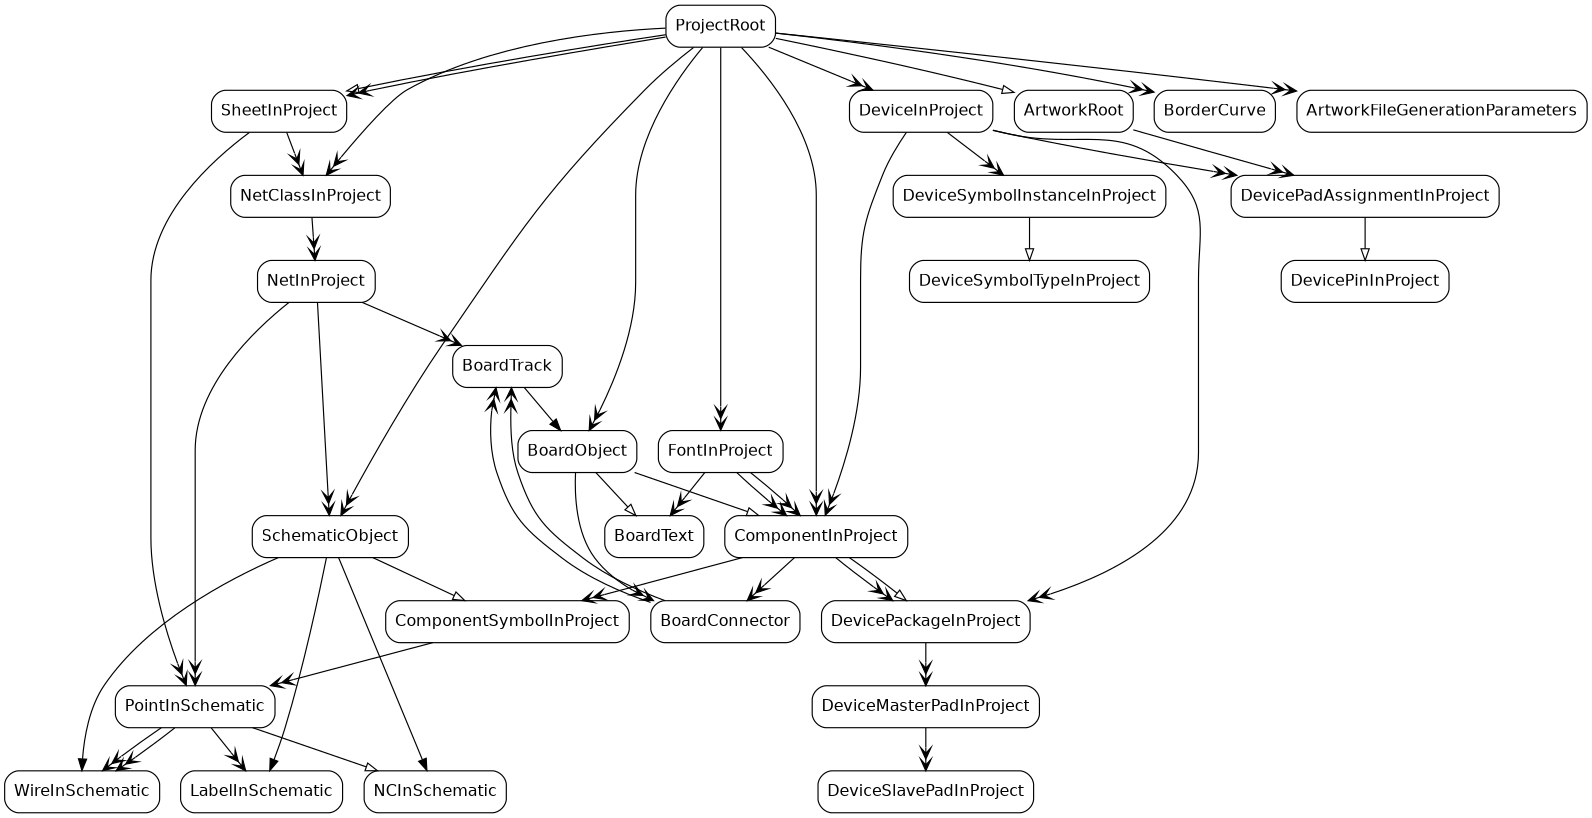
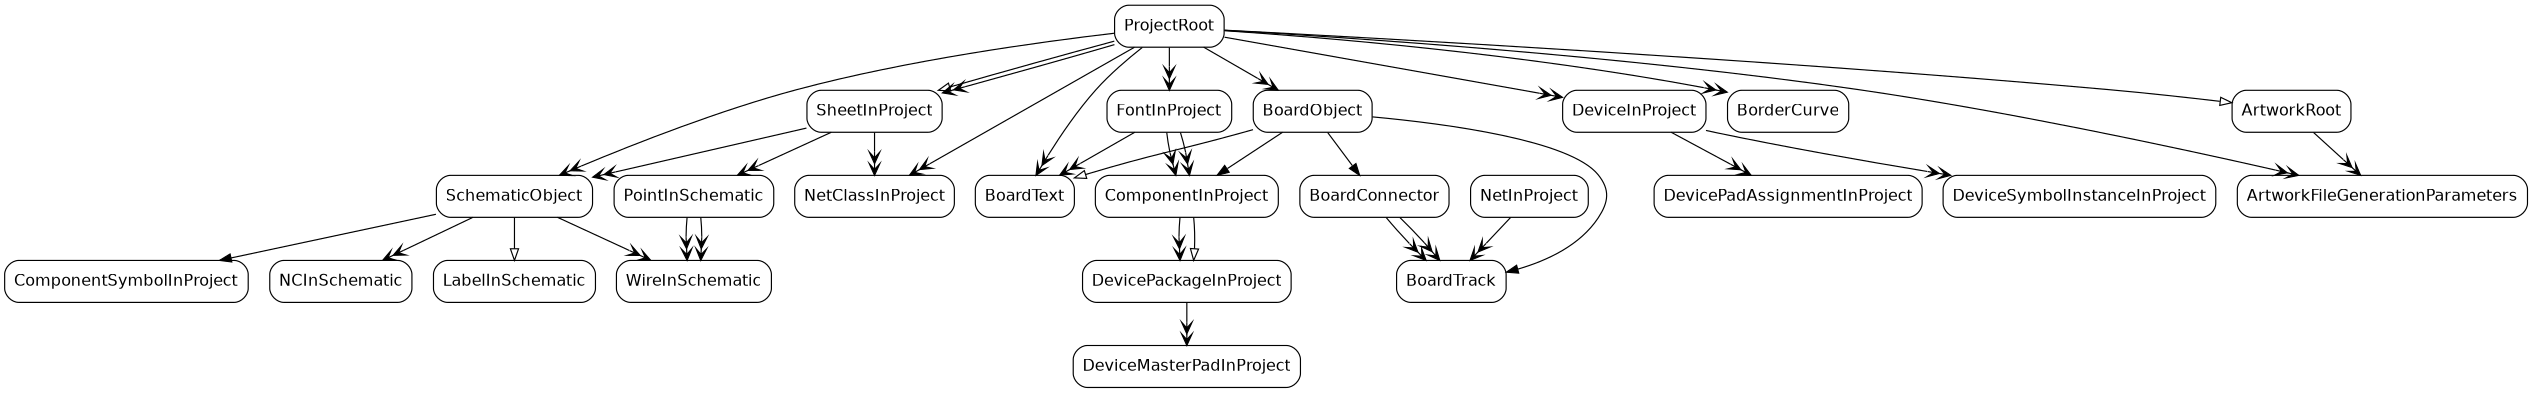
(1202, 149) -> (2328, 146)
(313, 227) -> none
(816, 259) -> (1090, 97)
(1030, 281) -> none
(1365, 281) -> none
(861, 310) -> none
(1198, 323) -> none
(323, 397) -> (711, 150)
(539, 405) -> (1559, 151)
(195, 466) -> none
(697, 494) -> (1255, 150)
(585, 541) -> (1340, 149)
(779, 571) -> none
(673, 576) -> none
(413, 577) -> (333, 236)
(152, 634) -> (593, 234)
(304, 660) -> (514, 233)
(363, 661) -> none
(383, 664) -> (438, 234)
(221, 740) -> none
(309, 747) -> none
(926, 792) -> none
